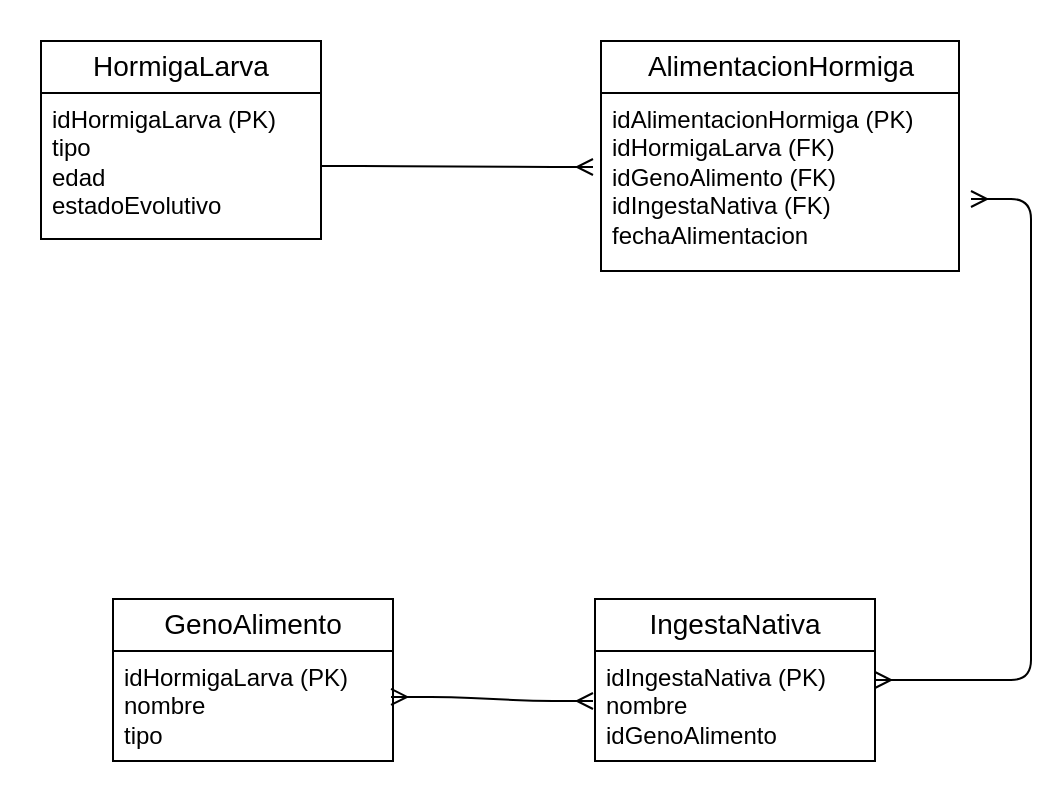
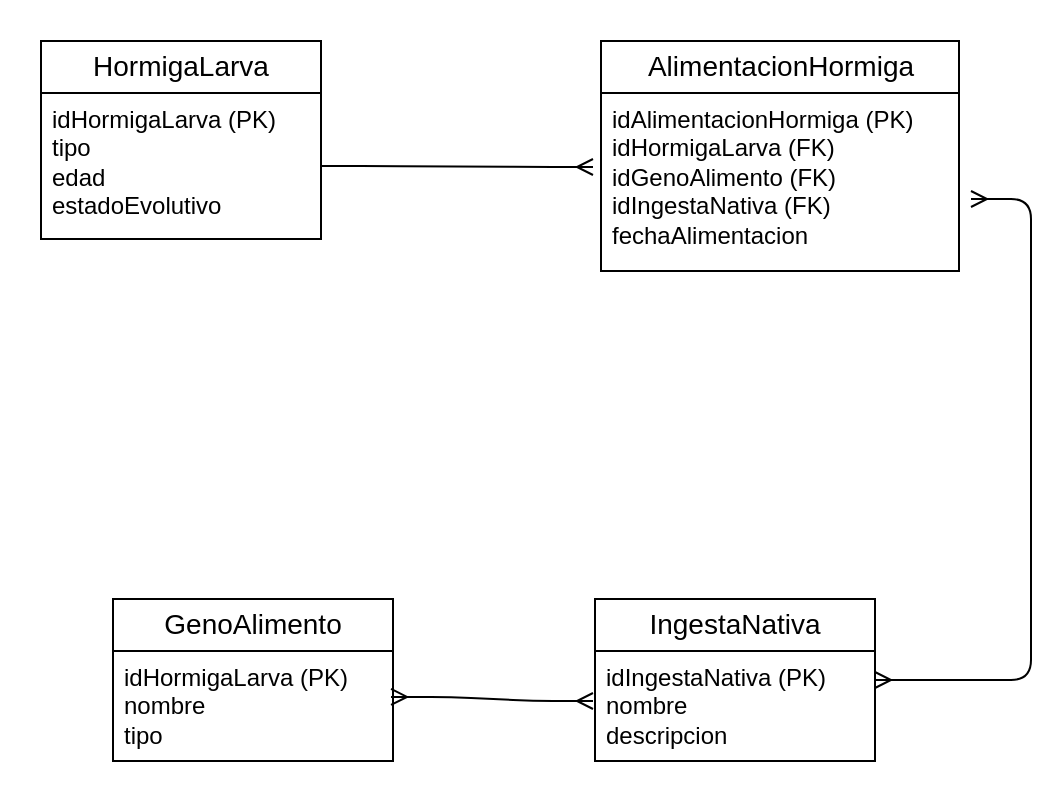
(732, 708) -> (732, 708)
